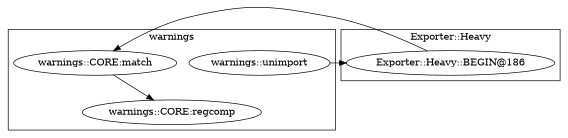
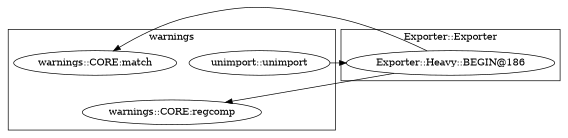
(451, 37) -> (451, 37)
(260, 63) -> (260, 63)
(130, 86) -> (313, 87)
